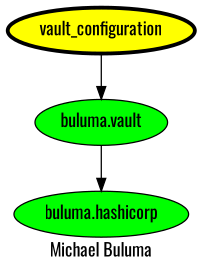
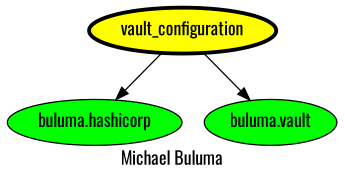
(101, 162) -> (144, 72)
